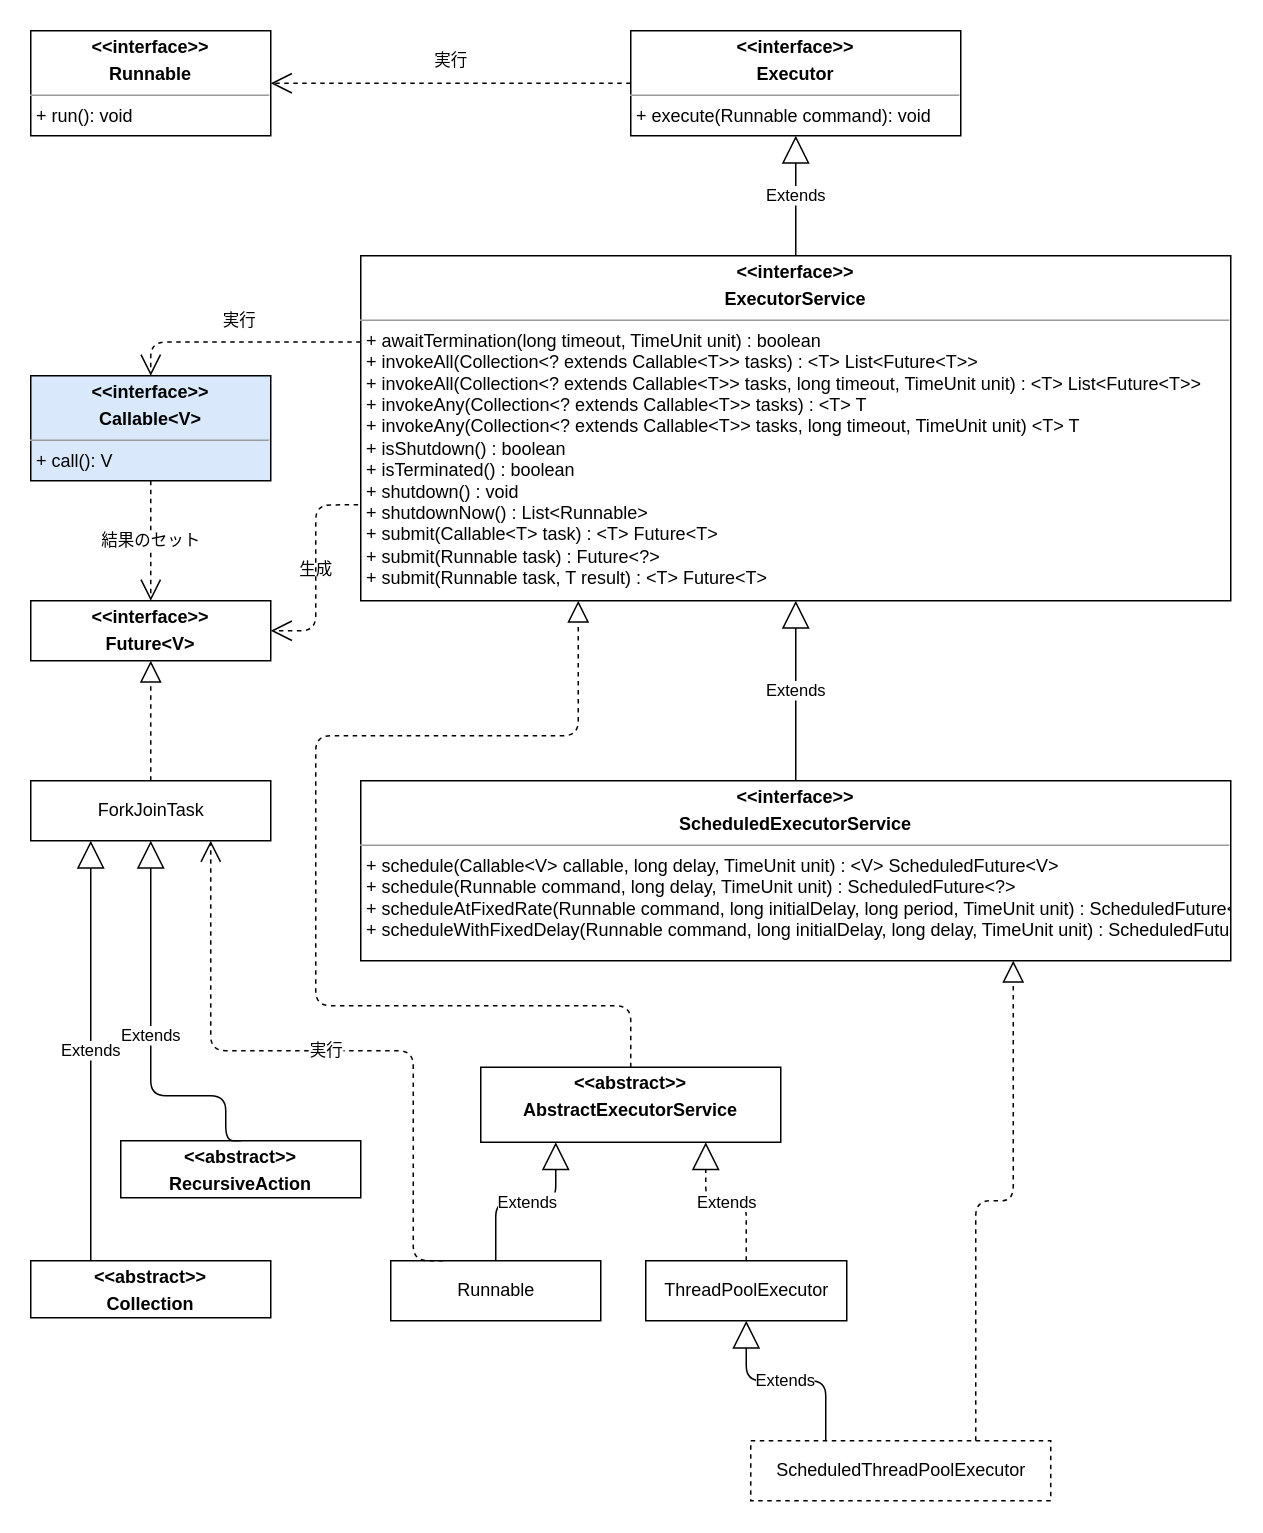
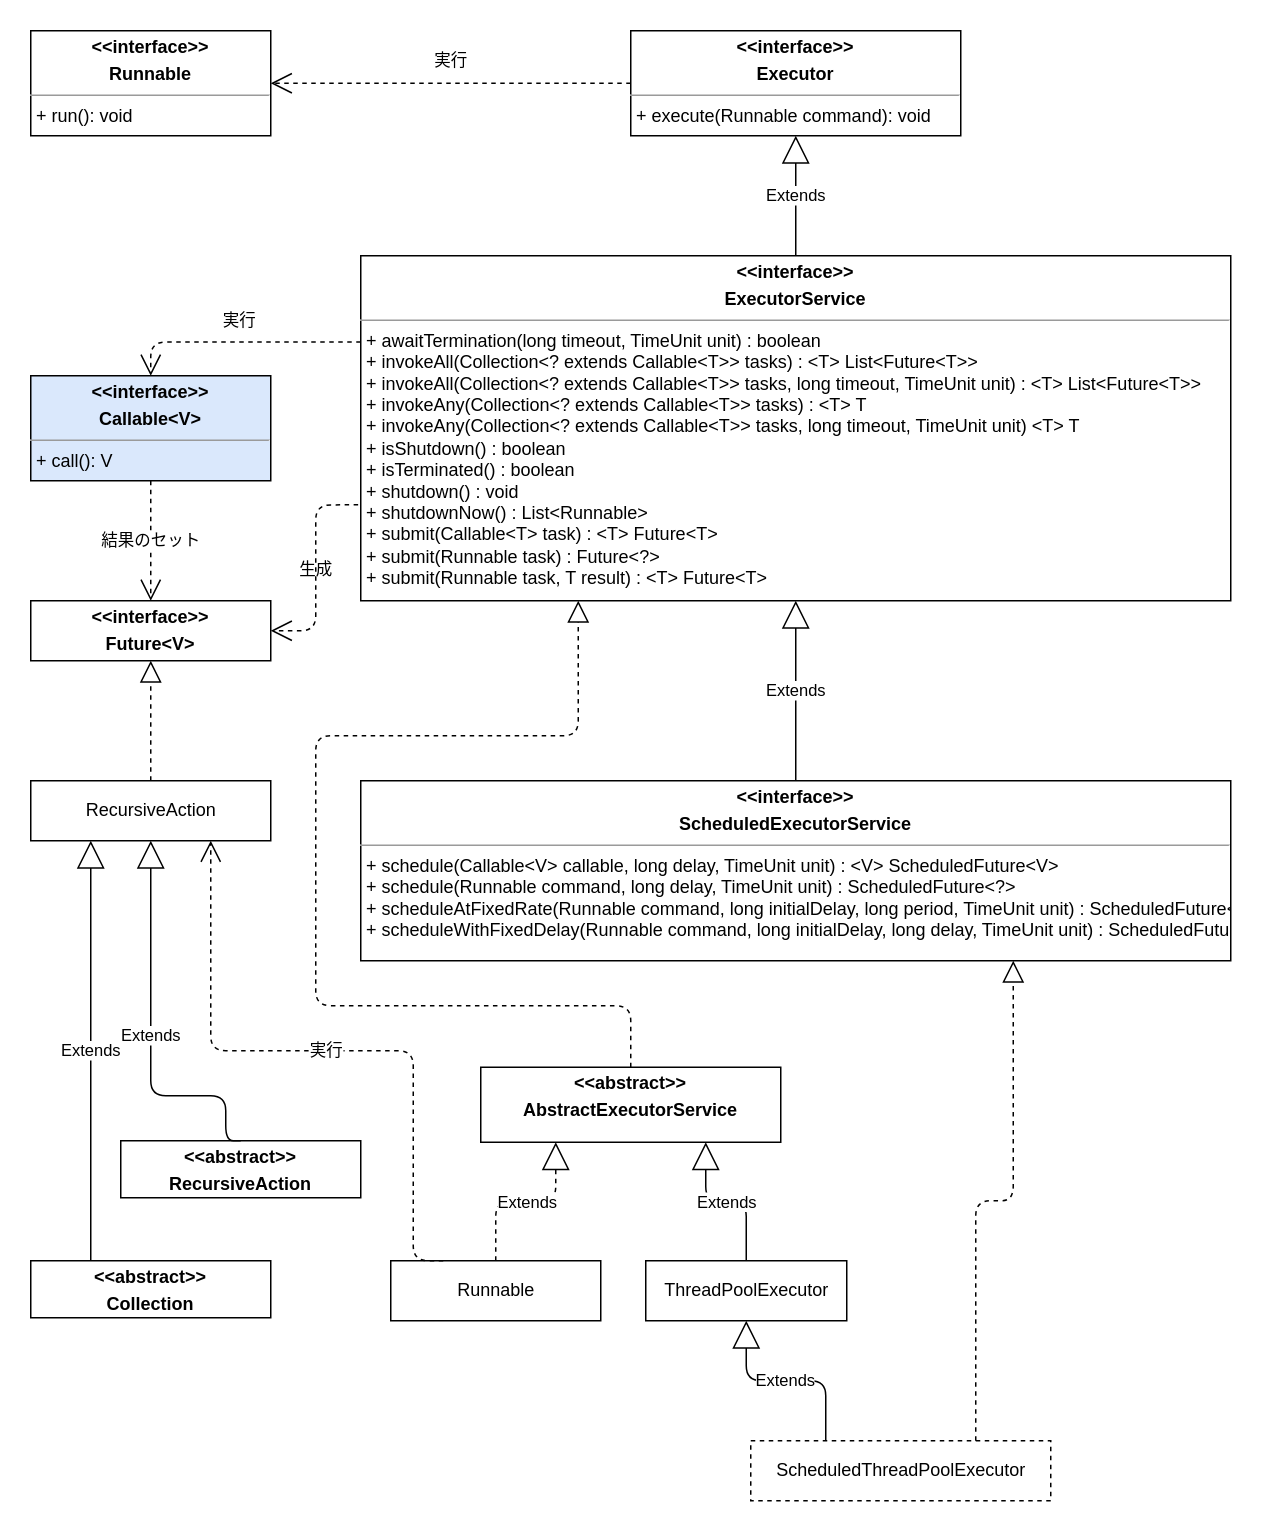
(152, 811) -> (152, 811)
(496, 1233) -> (496, 1233)
(746, 1236) -> (746, 1236)
